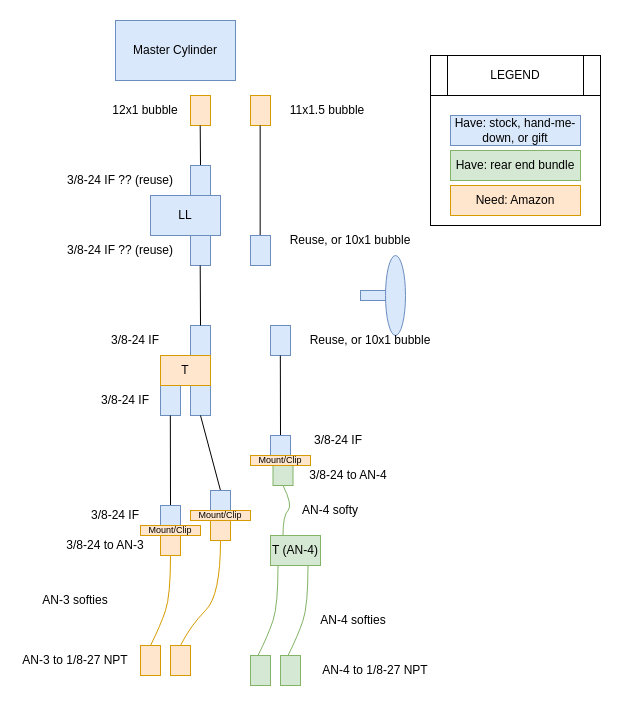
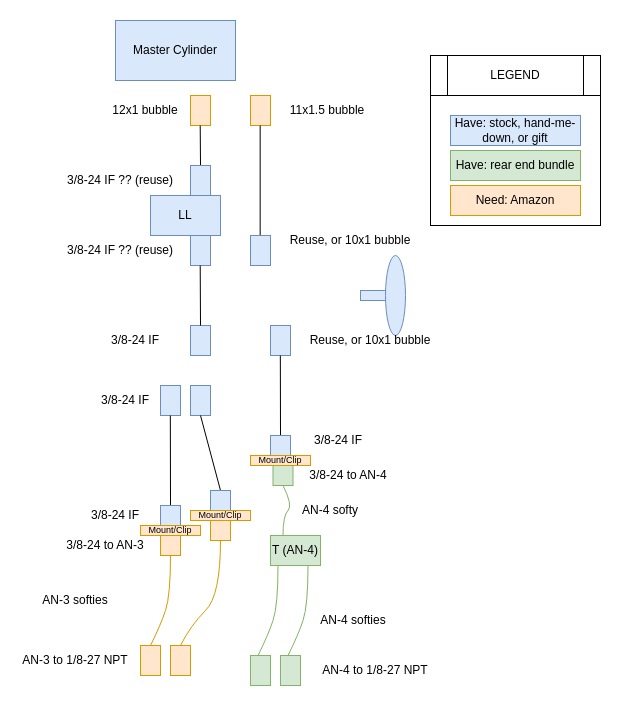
(186, 371) -> none
